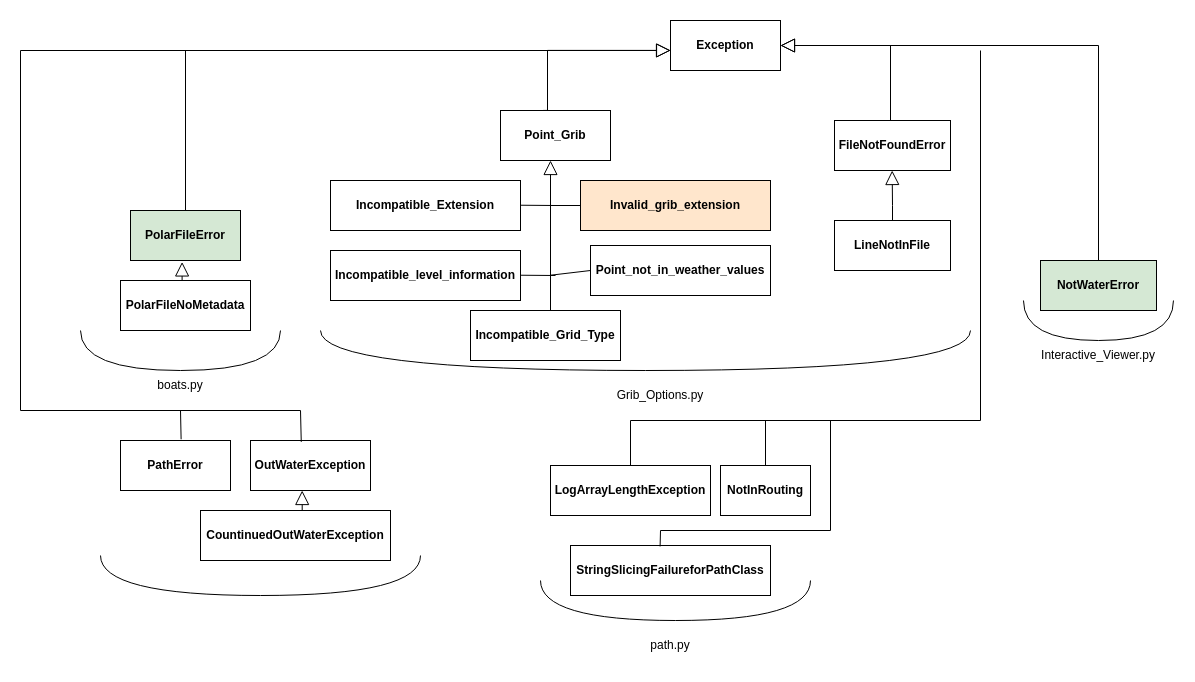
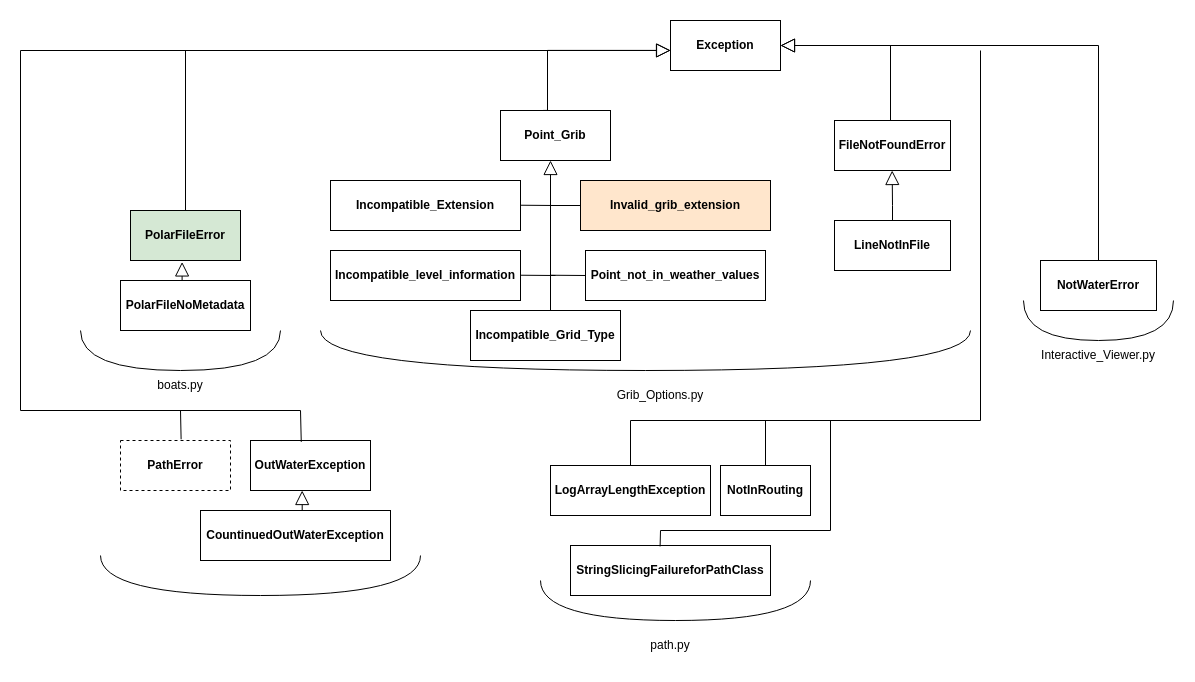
(681, 271) -> (676, 276)
(1099, 286) -> (1099, 286)
(176, 466) -> (176, 466)
